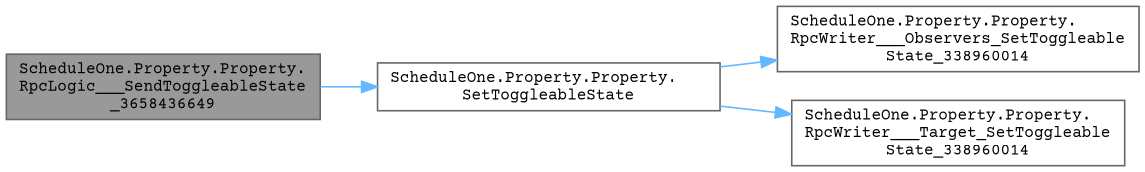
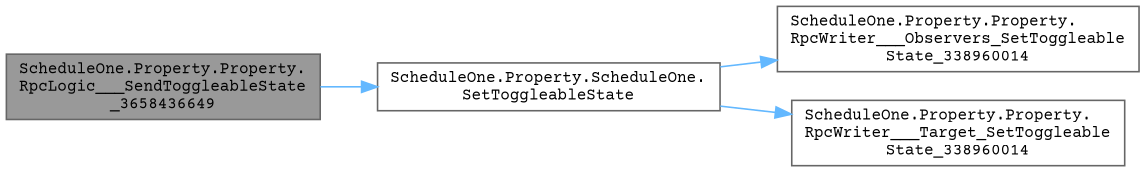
(549, 87) -> (549, 87)
